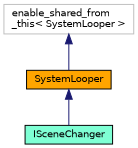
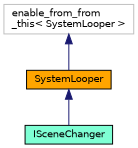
(69, 19) -> (69, 19)
